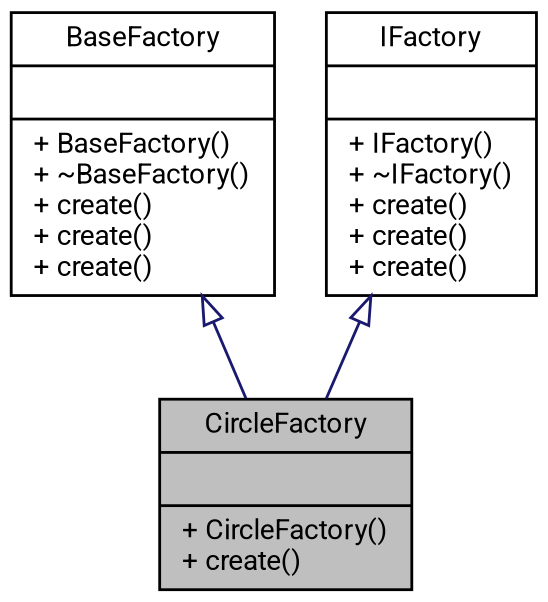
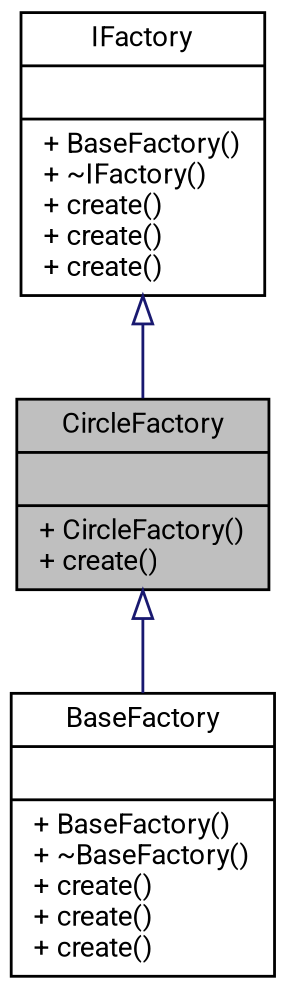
(422, 144) -> (143, 144)
(230, 360) -> (143, 656)
